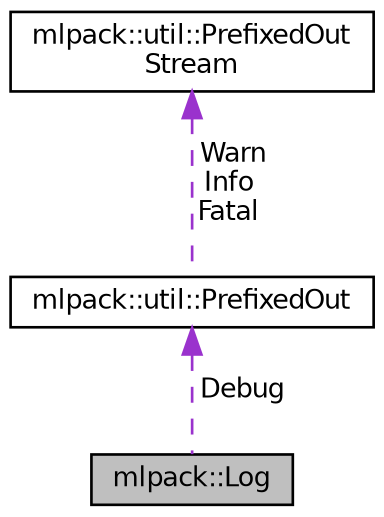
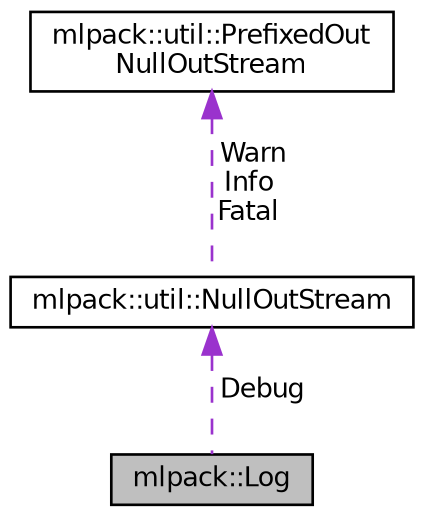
(192, 52) -> (212, 52)
(192, 302) -> (212, 302)
